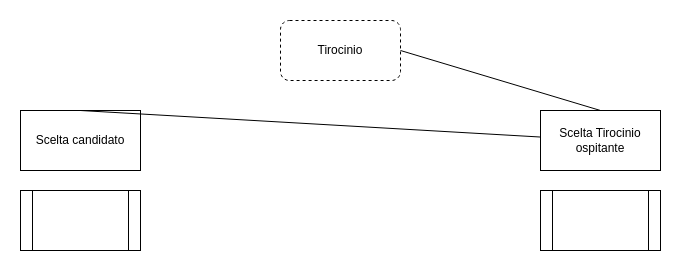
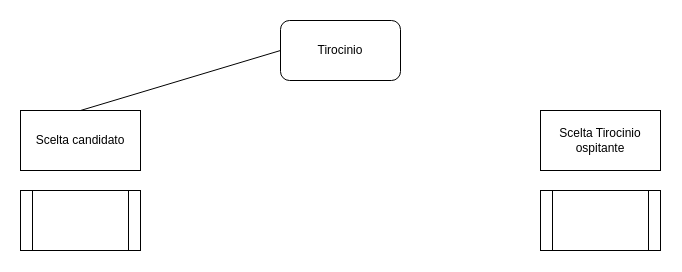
(341, 51) -> (341, 51)
(501, 81) -> none
(311, 124) -> (181, 81)
